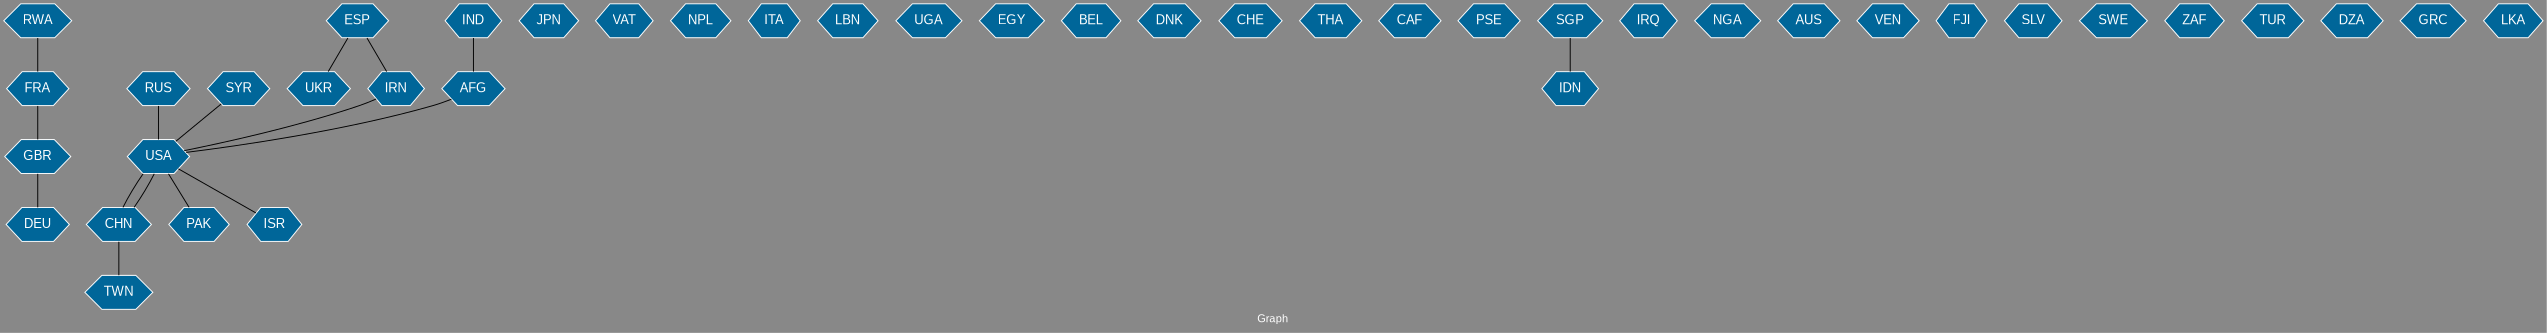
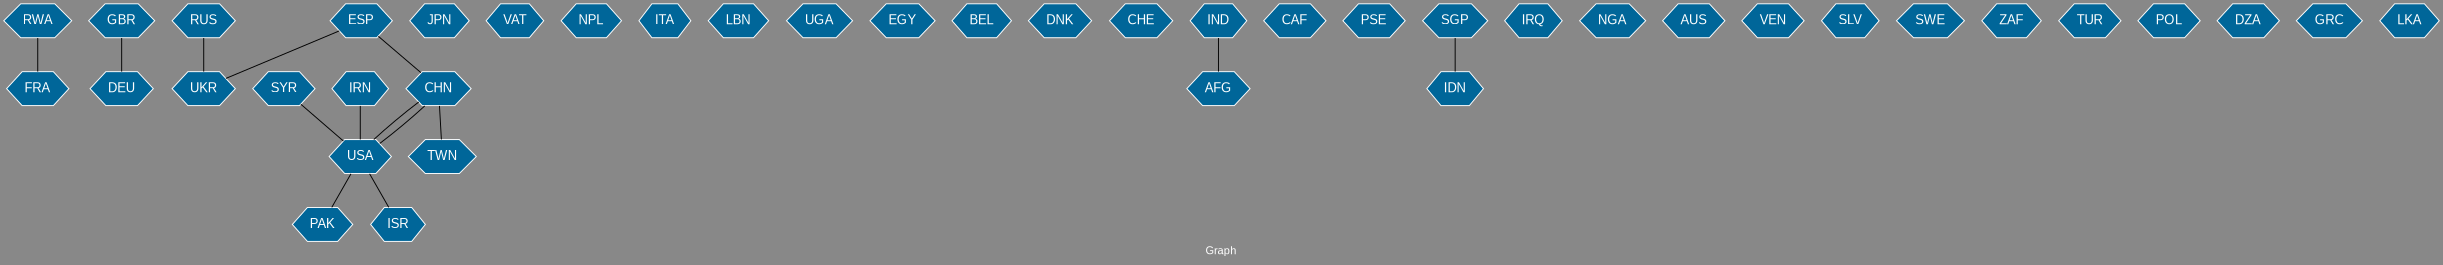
(1331, 21) -> none
(1962, 21) -> none
none -> (2169, 21)
(377, 55) -> (400, 54)
(38, 123) -> none
(158, 123) -> (204, 55)
(320, 132) -> none
